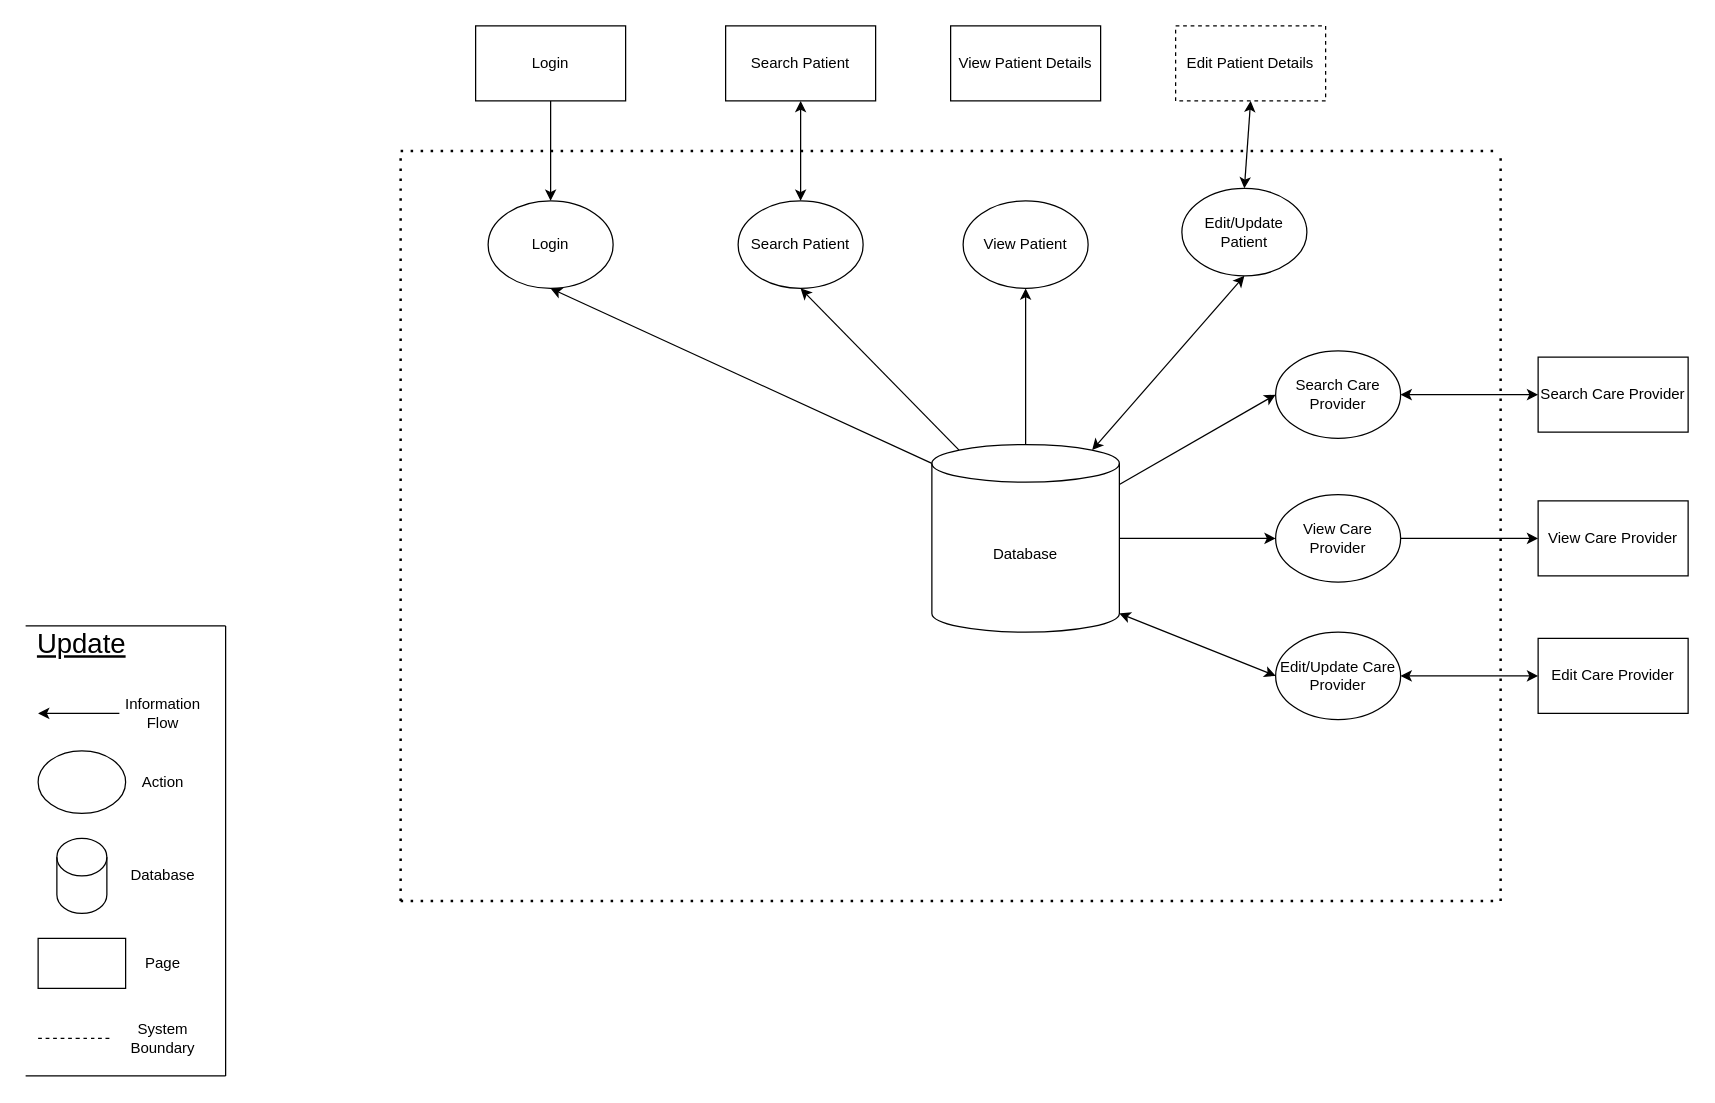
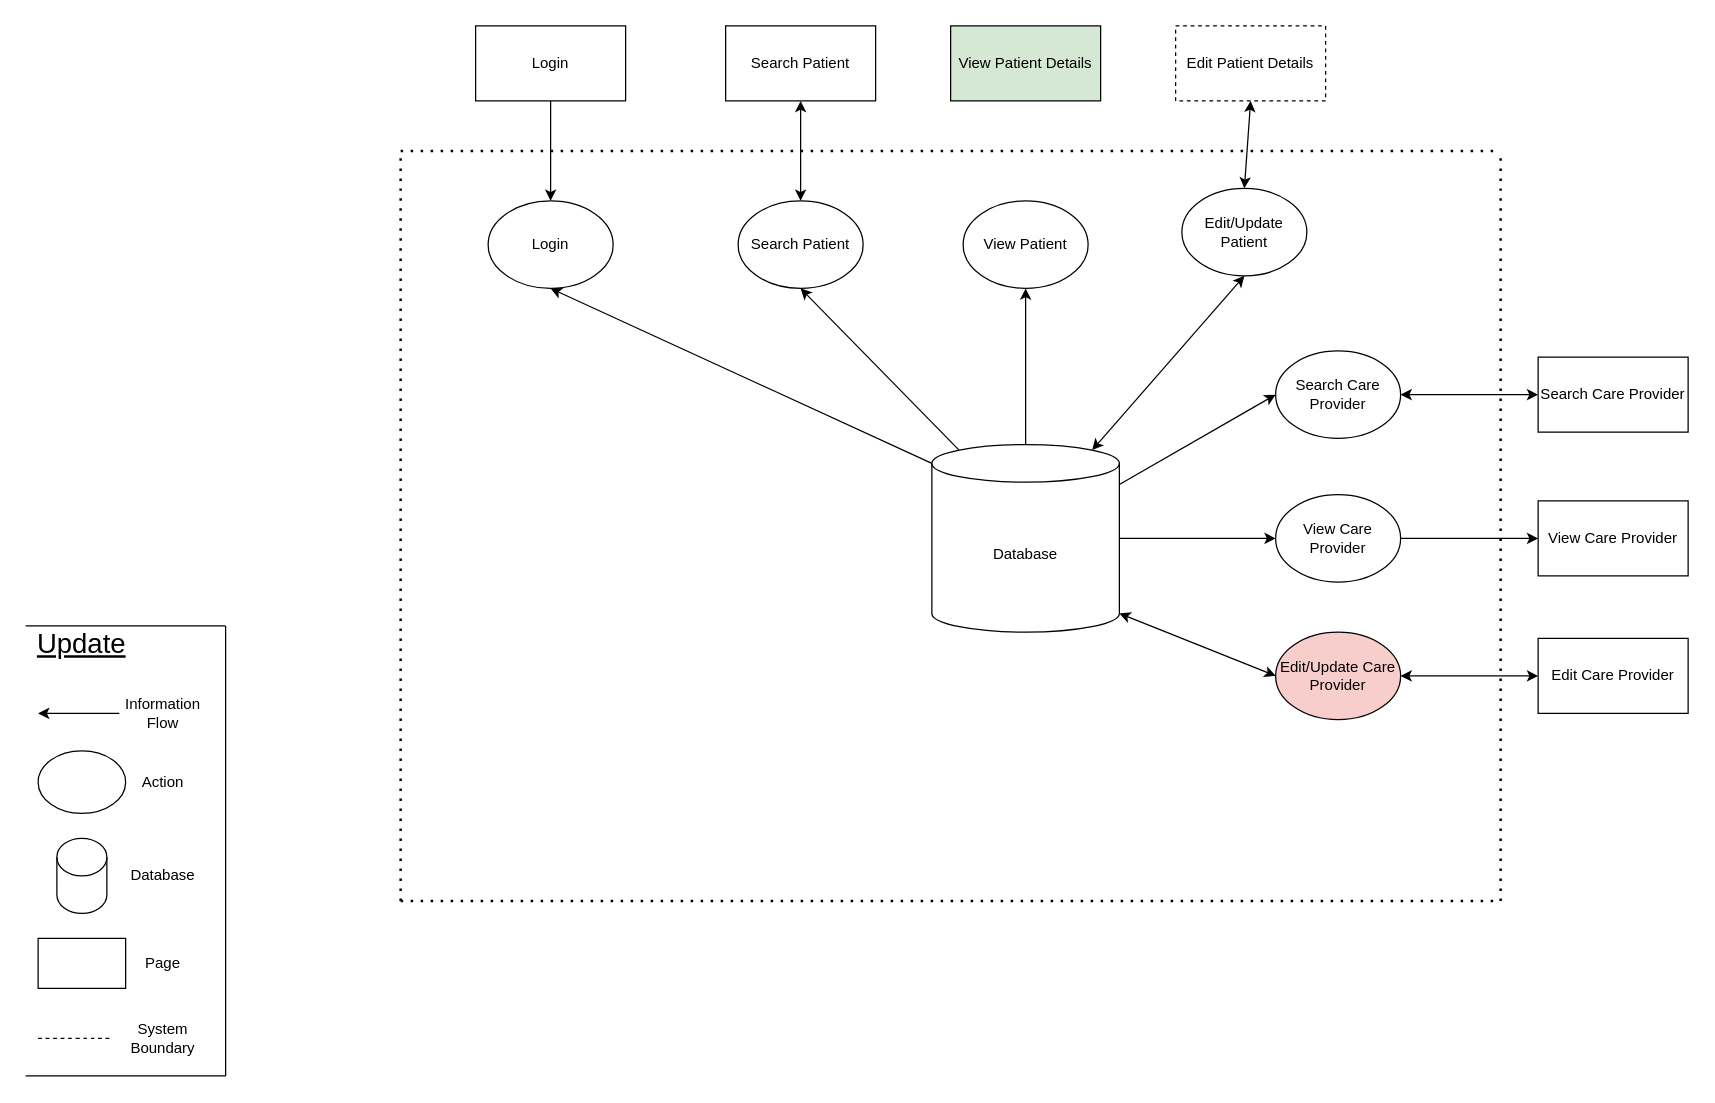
(1026, 63) -> (1026, 63)
(1338, 676) -> (1338, 676)
